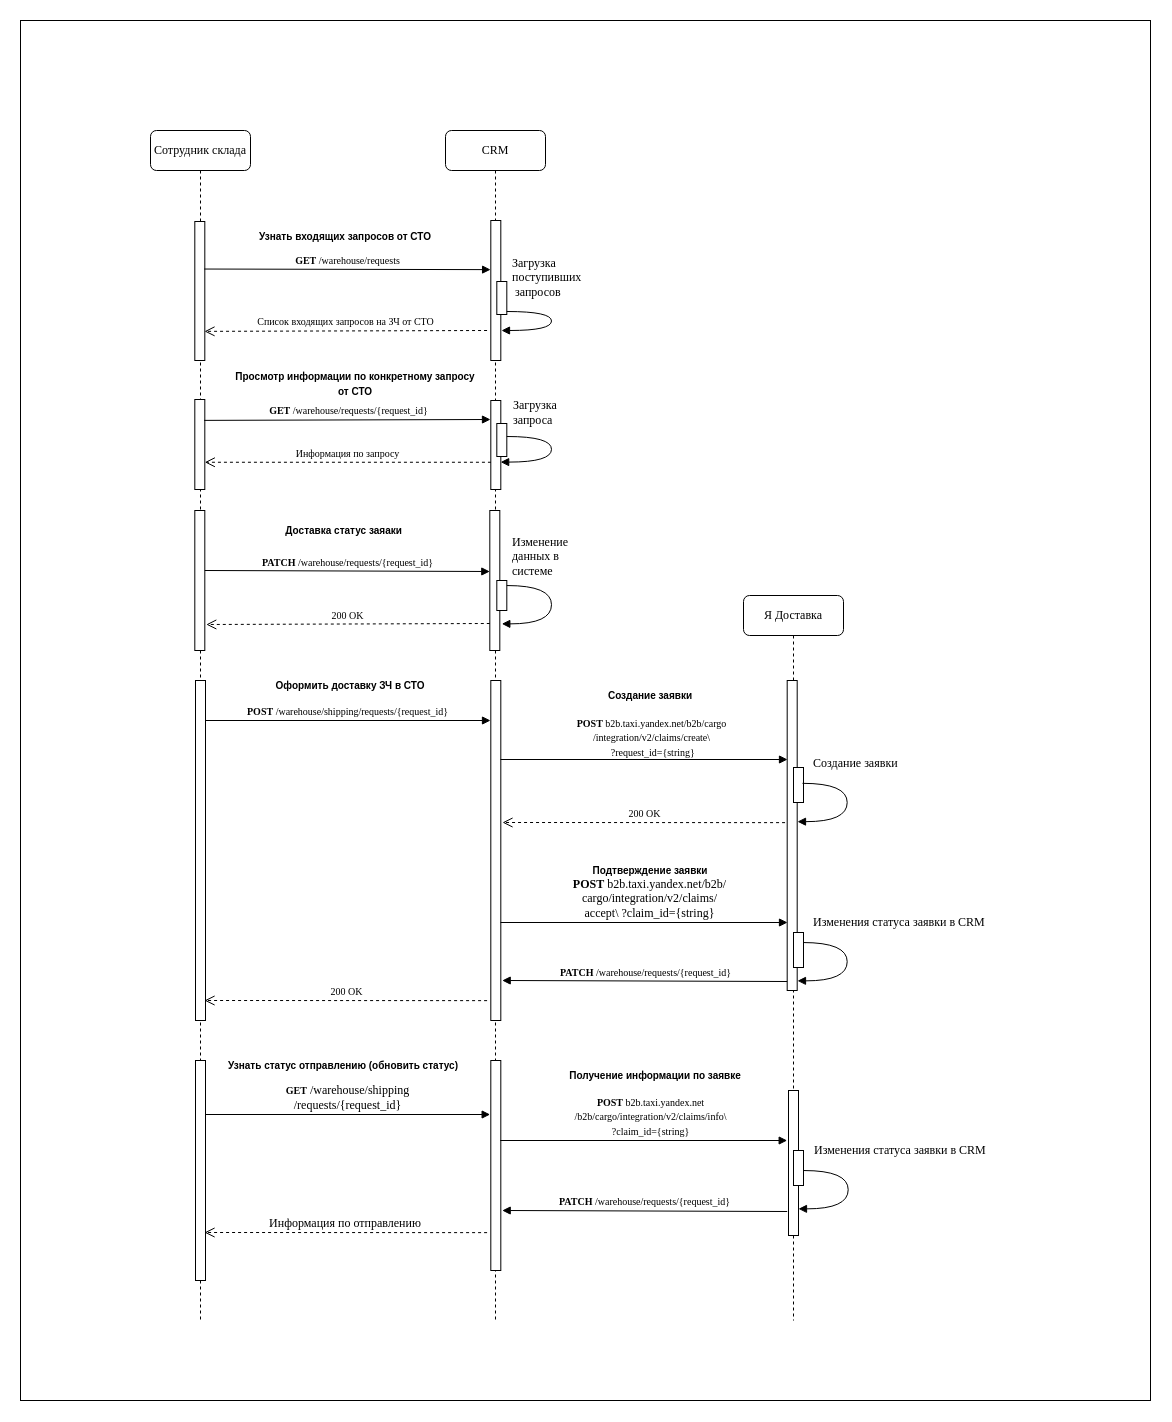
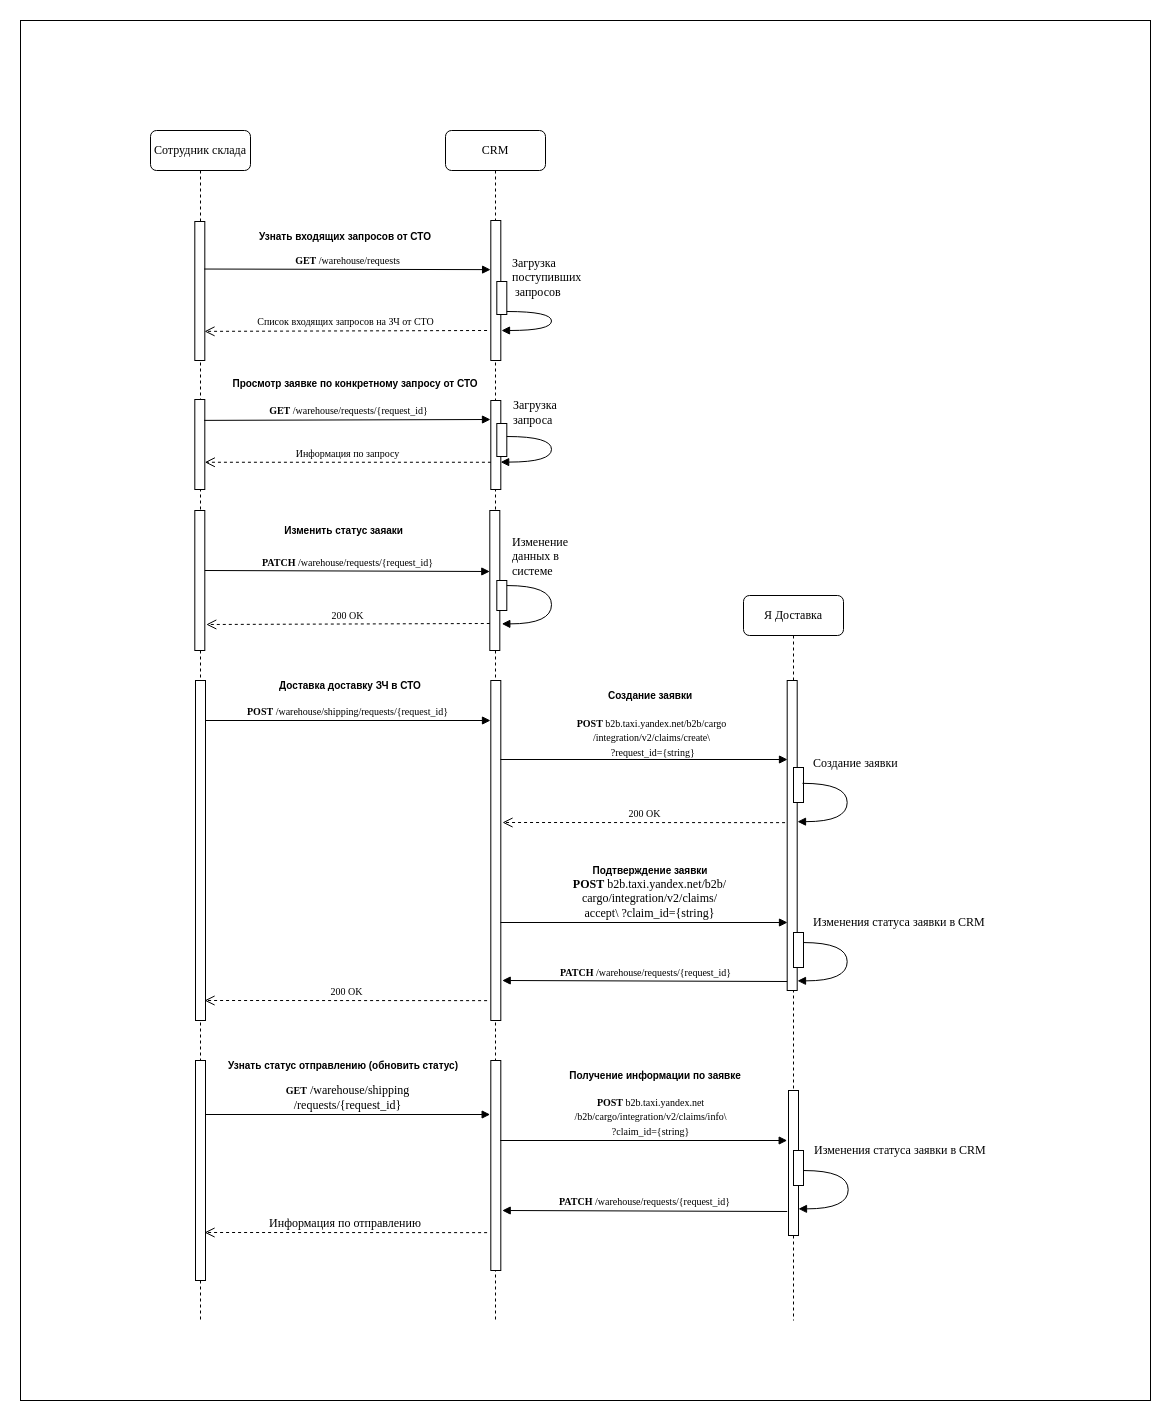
(356, 384) -> (356, 384)
(346, 531) -> (346, 531)
(351, 686) -> (351, 686)
